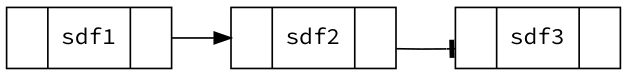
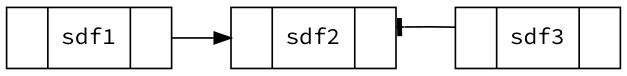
(421, 49) -> (430, 27)
